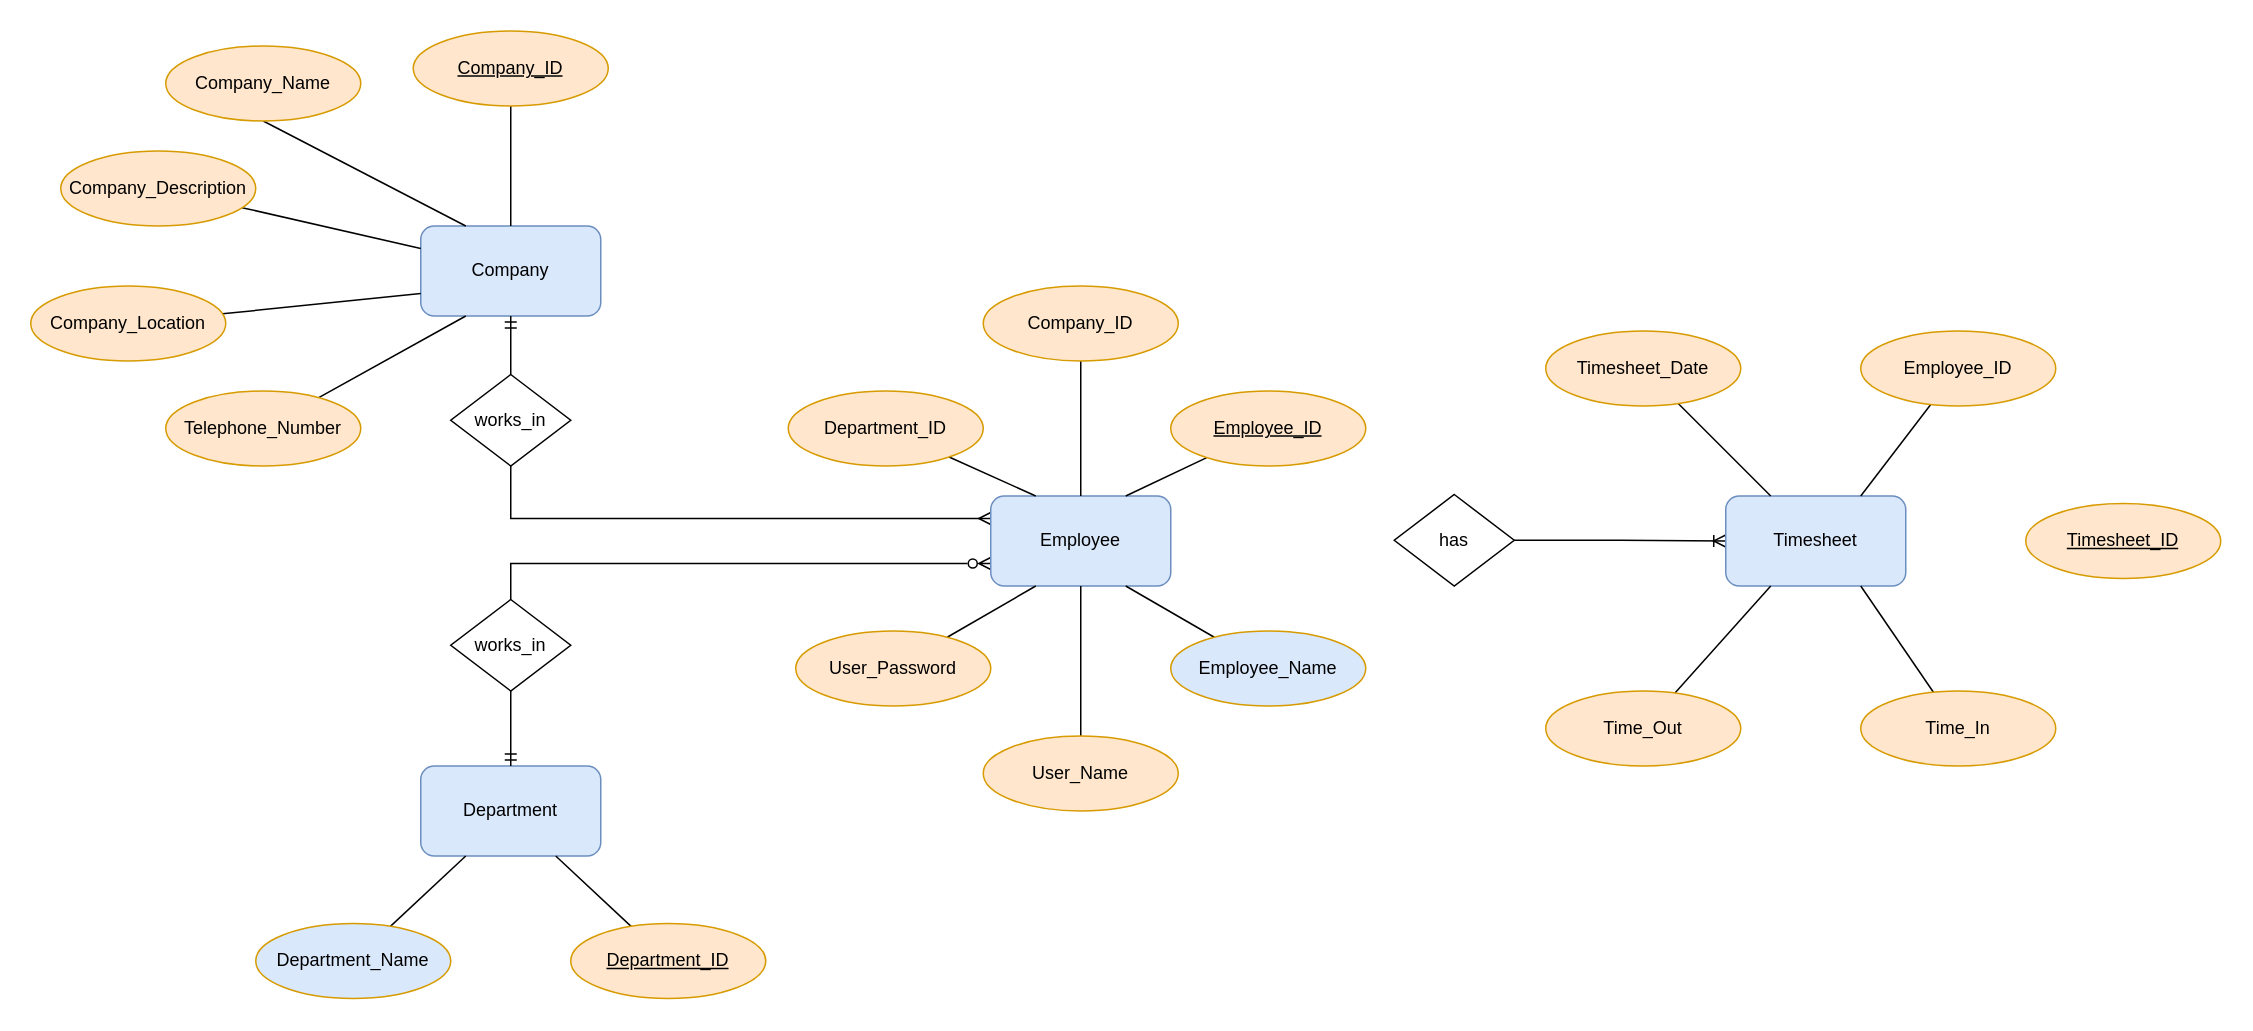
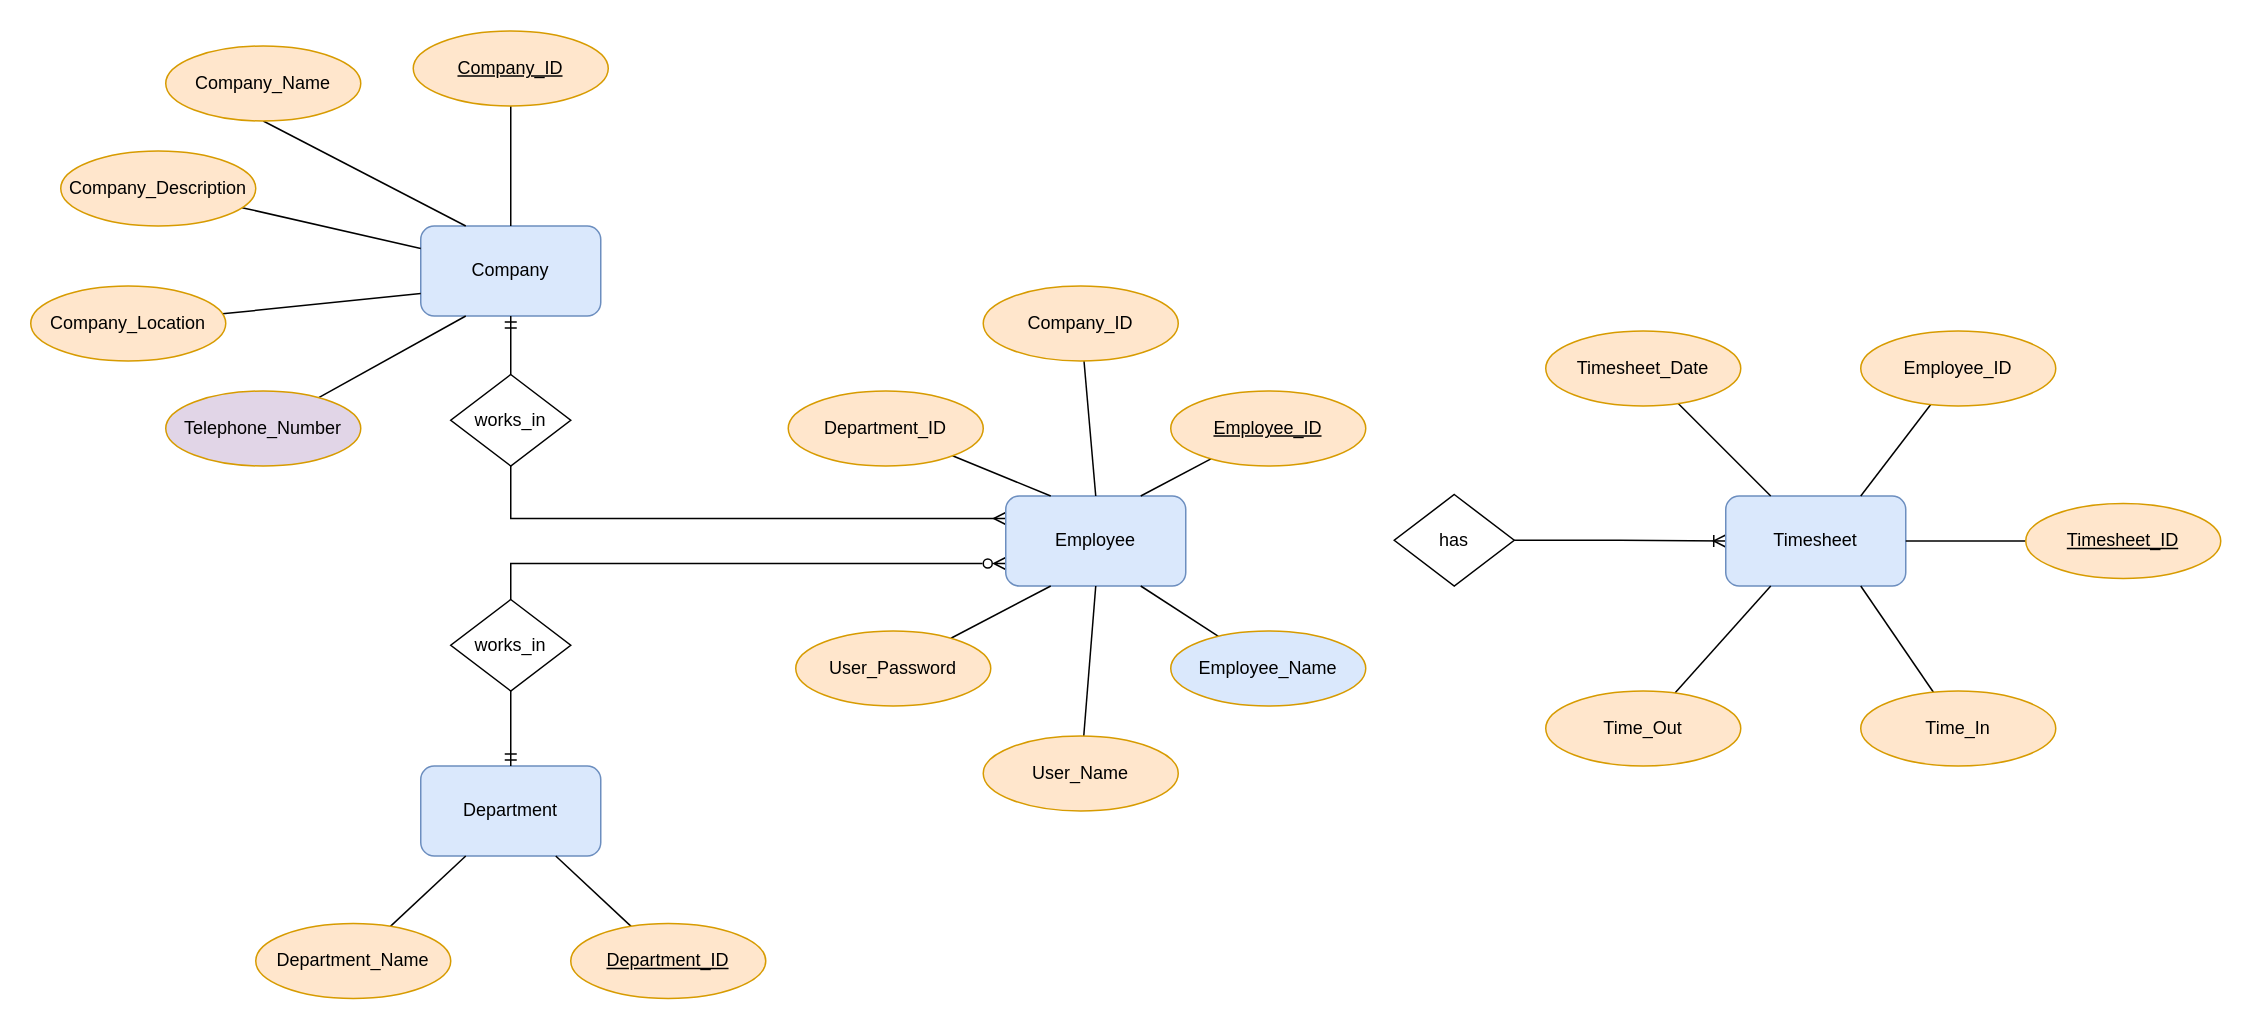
(263, 428) -> (263, 428)
(1081, 541) -> (1096, 541)
none -> (1966, 541)
(353, 961) -> (353, 961)
